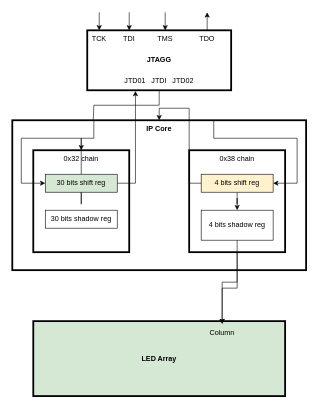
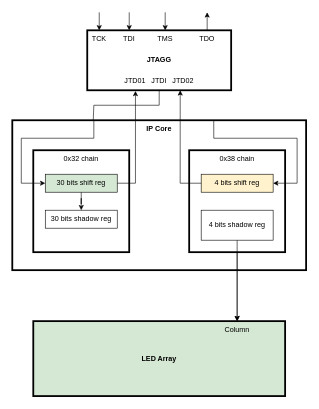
(159, 110) -> (180, 95)
(81, 140) -> (81, 204)
(237, 201) -> none
(222, 333) -> (237, 330)
